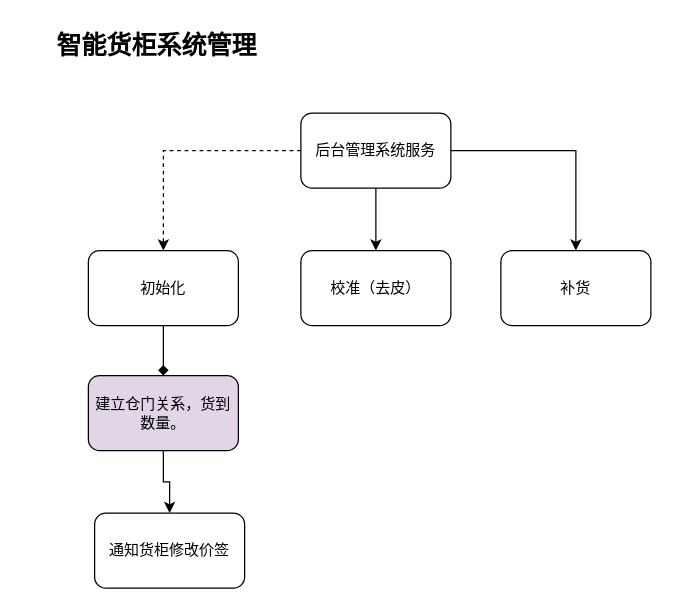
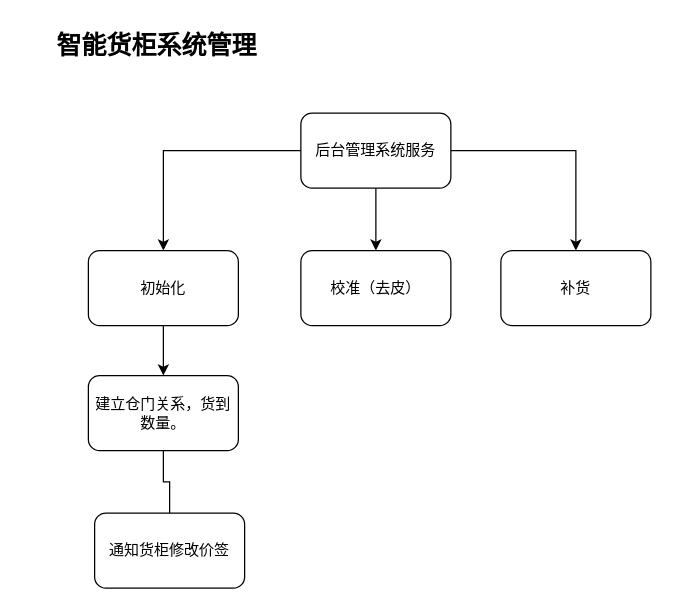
(186, 151) -> (186, 151)
(163, 365) -> (163, 366)
(163, 413) -> (163, 413)
(169, 503) -> (169, 506)
